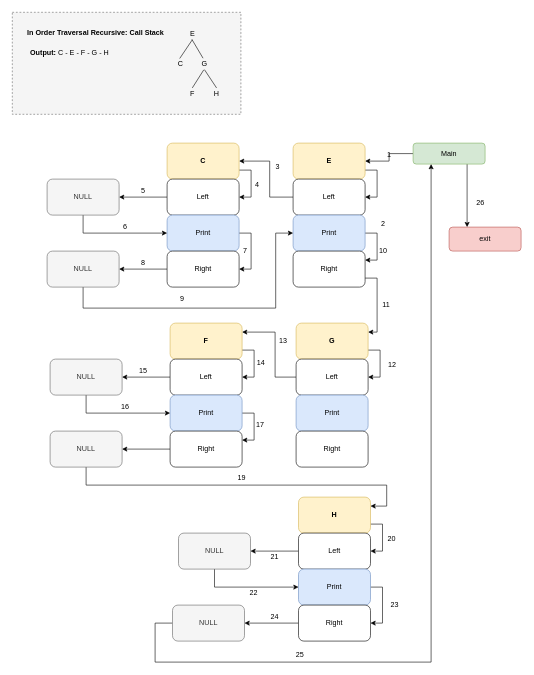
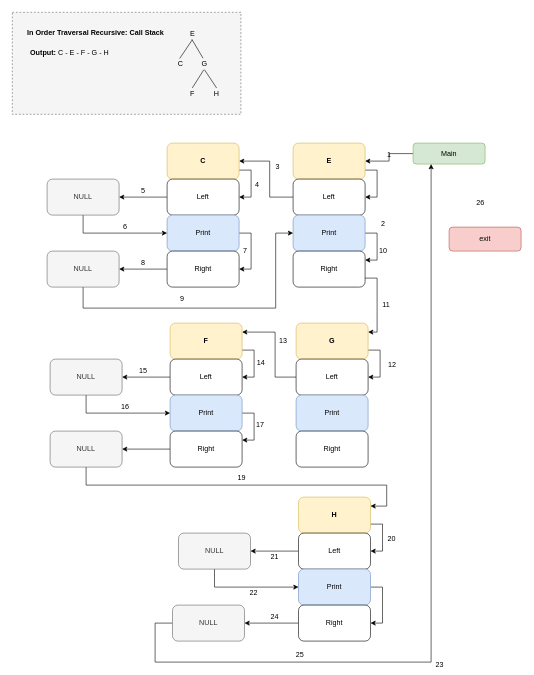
(467, 221) -> none
(395, 605) -> (440, 665)
